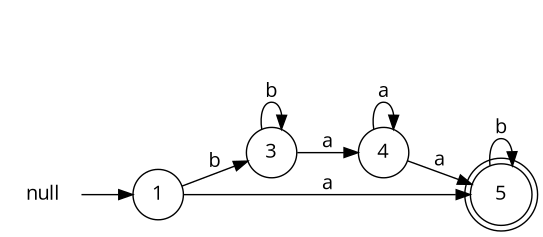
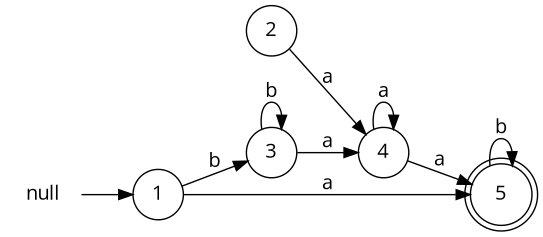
none -> (272, 31)
